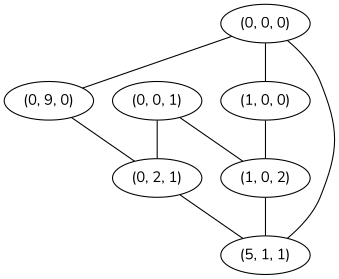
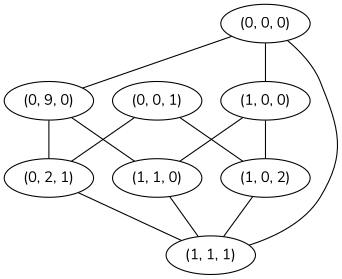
none -> (157, 178)
(265, 255) -> (211, 255)
